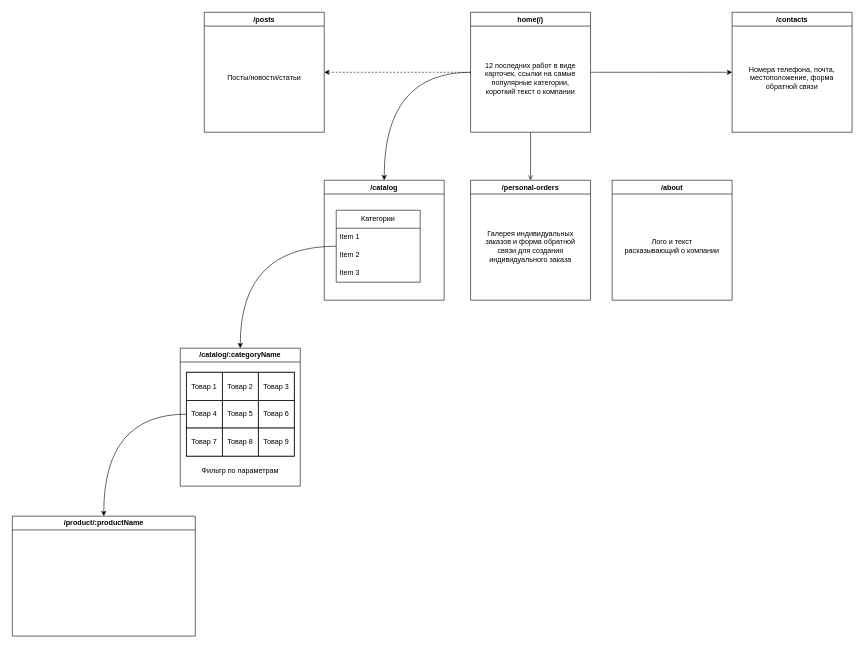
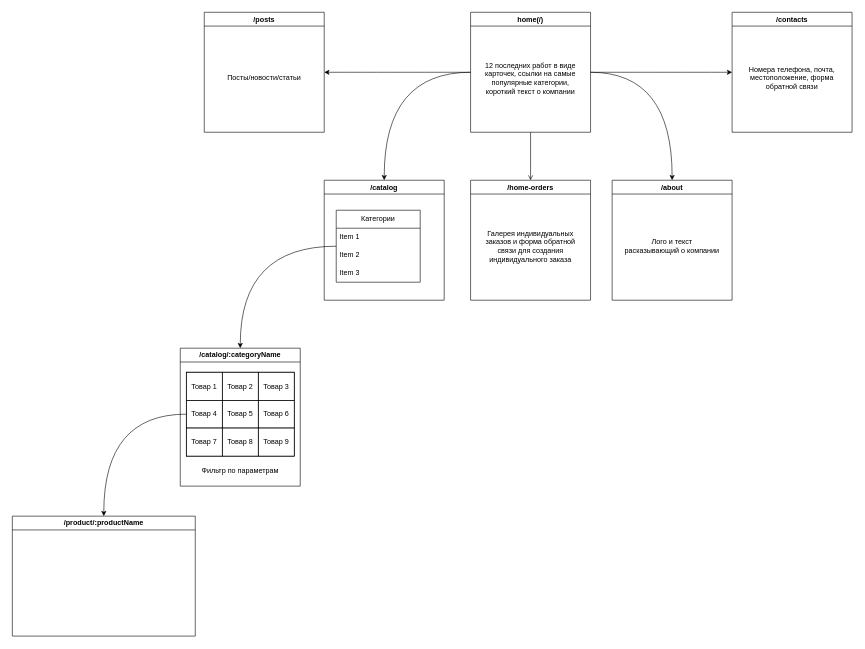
(390, 72) -> (390, 72)
none -> (655, 104)
(531, 188) -> (531, 188)
